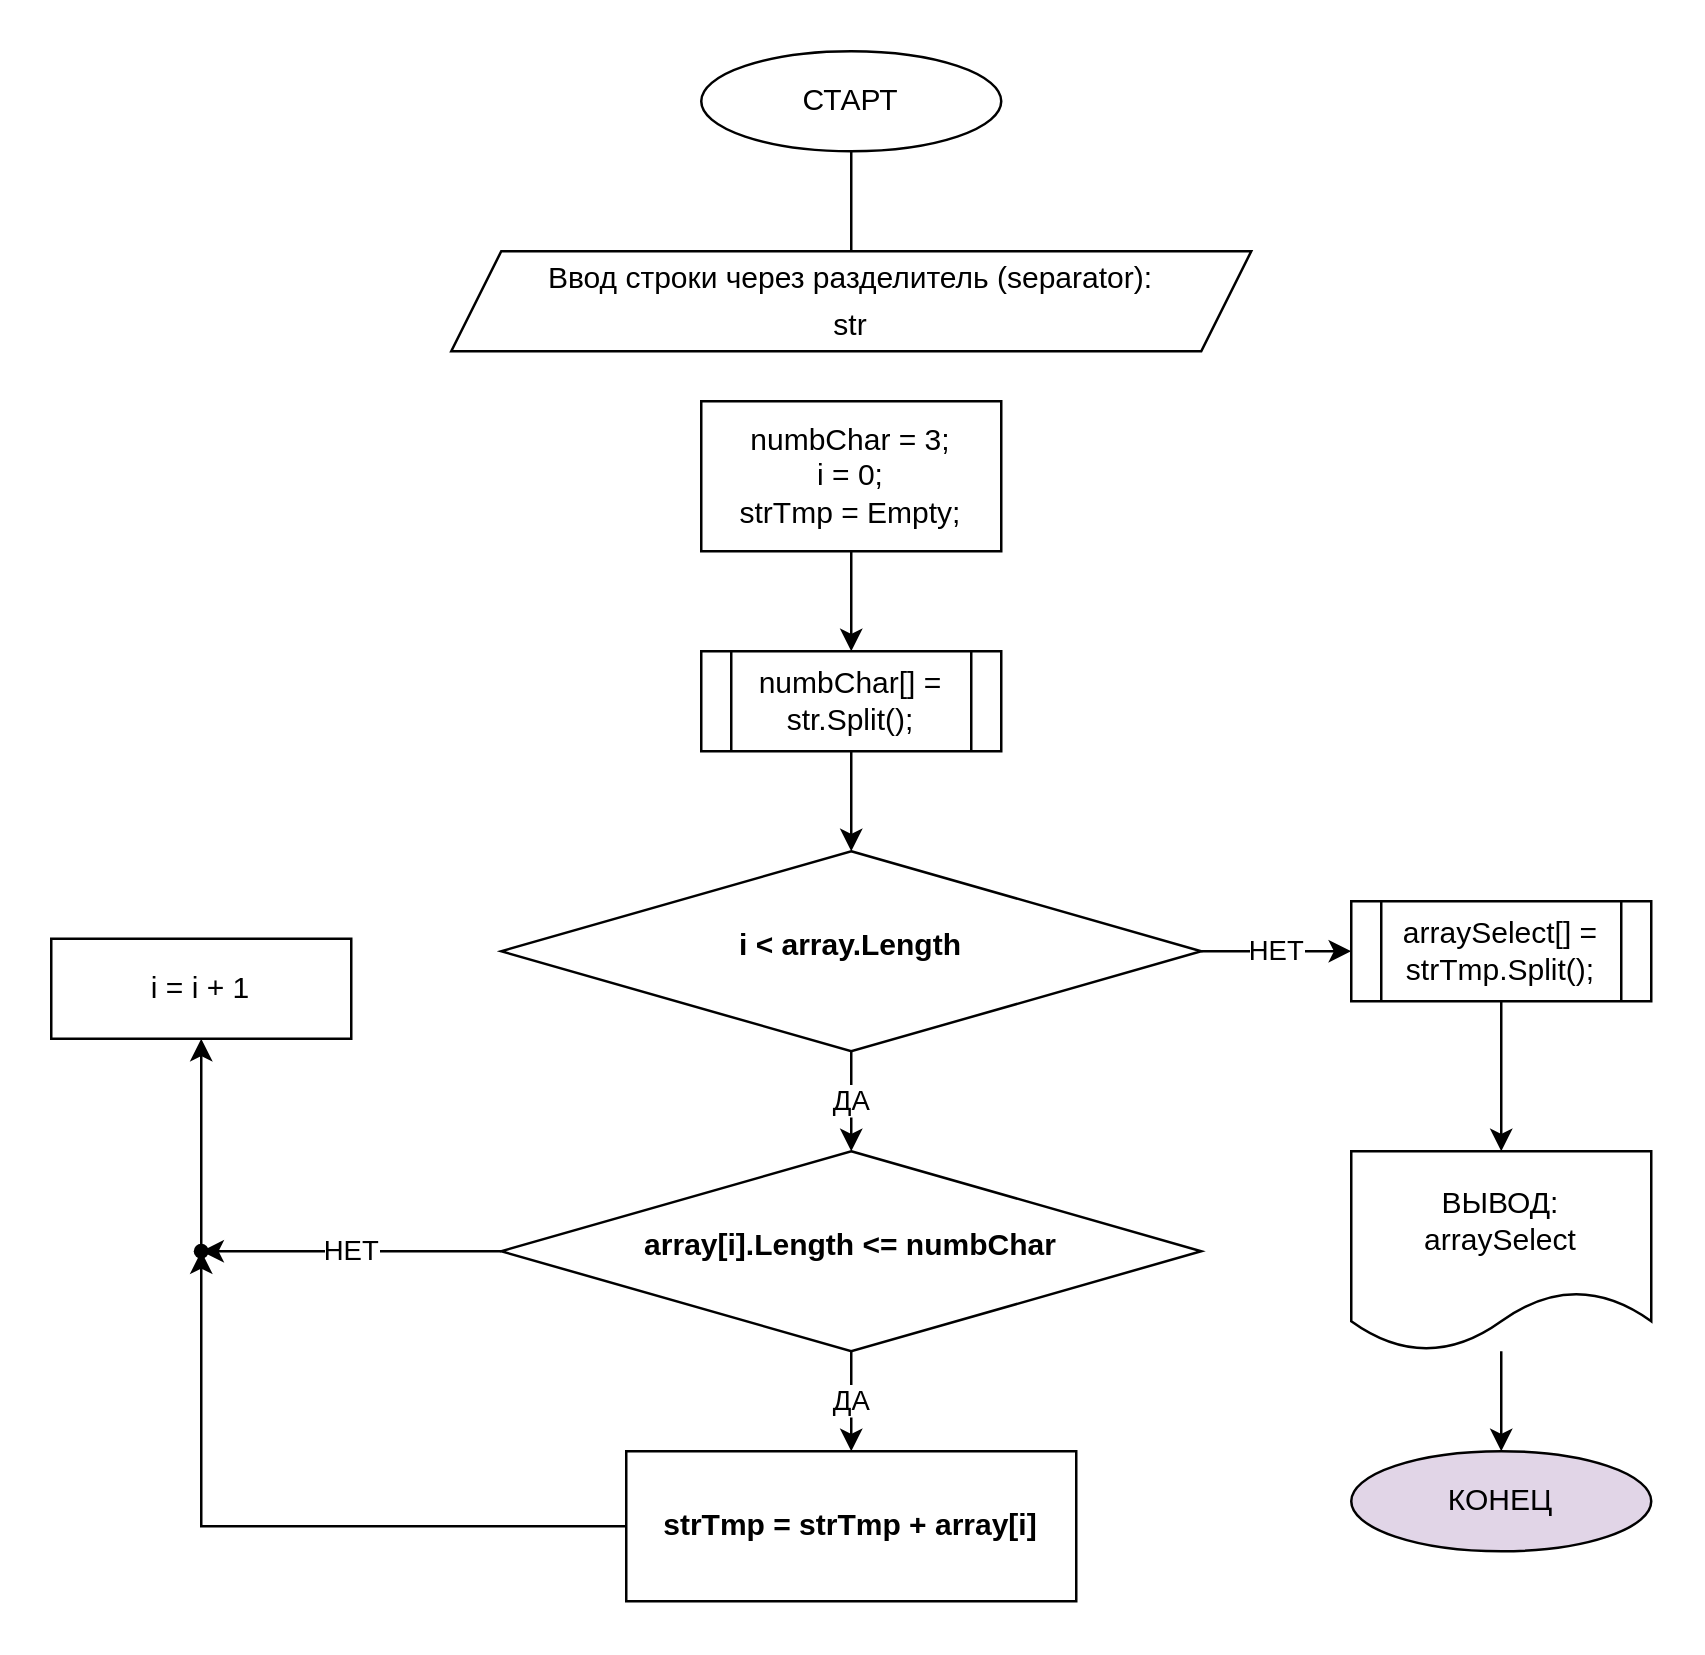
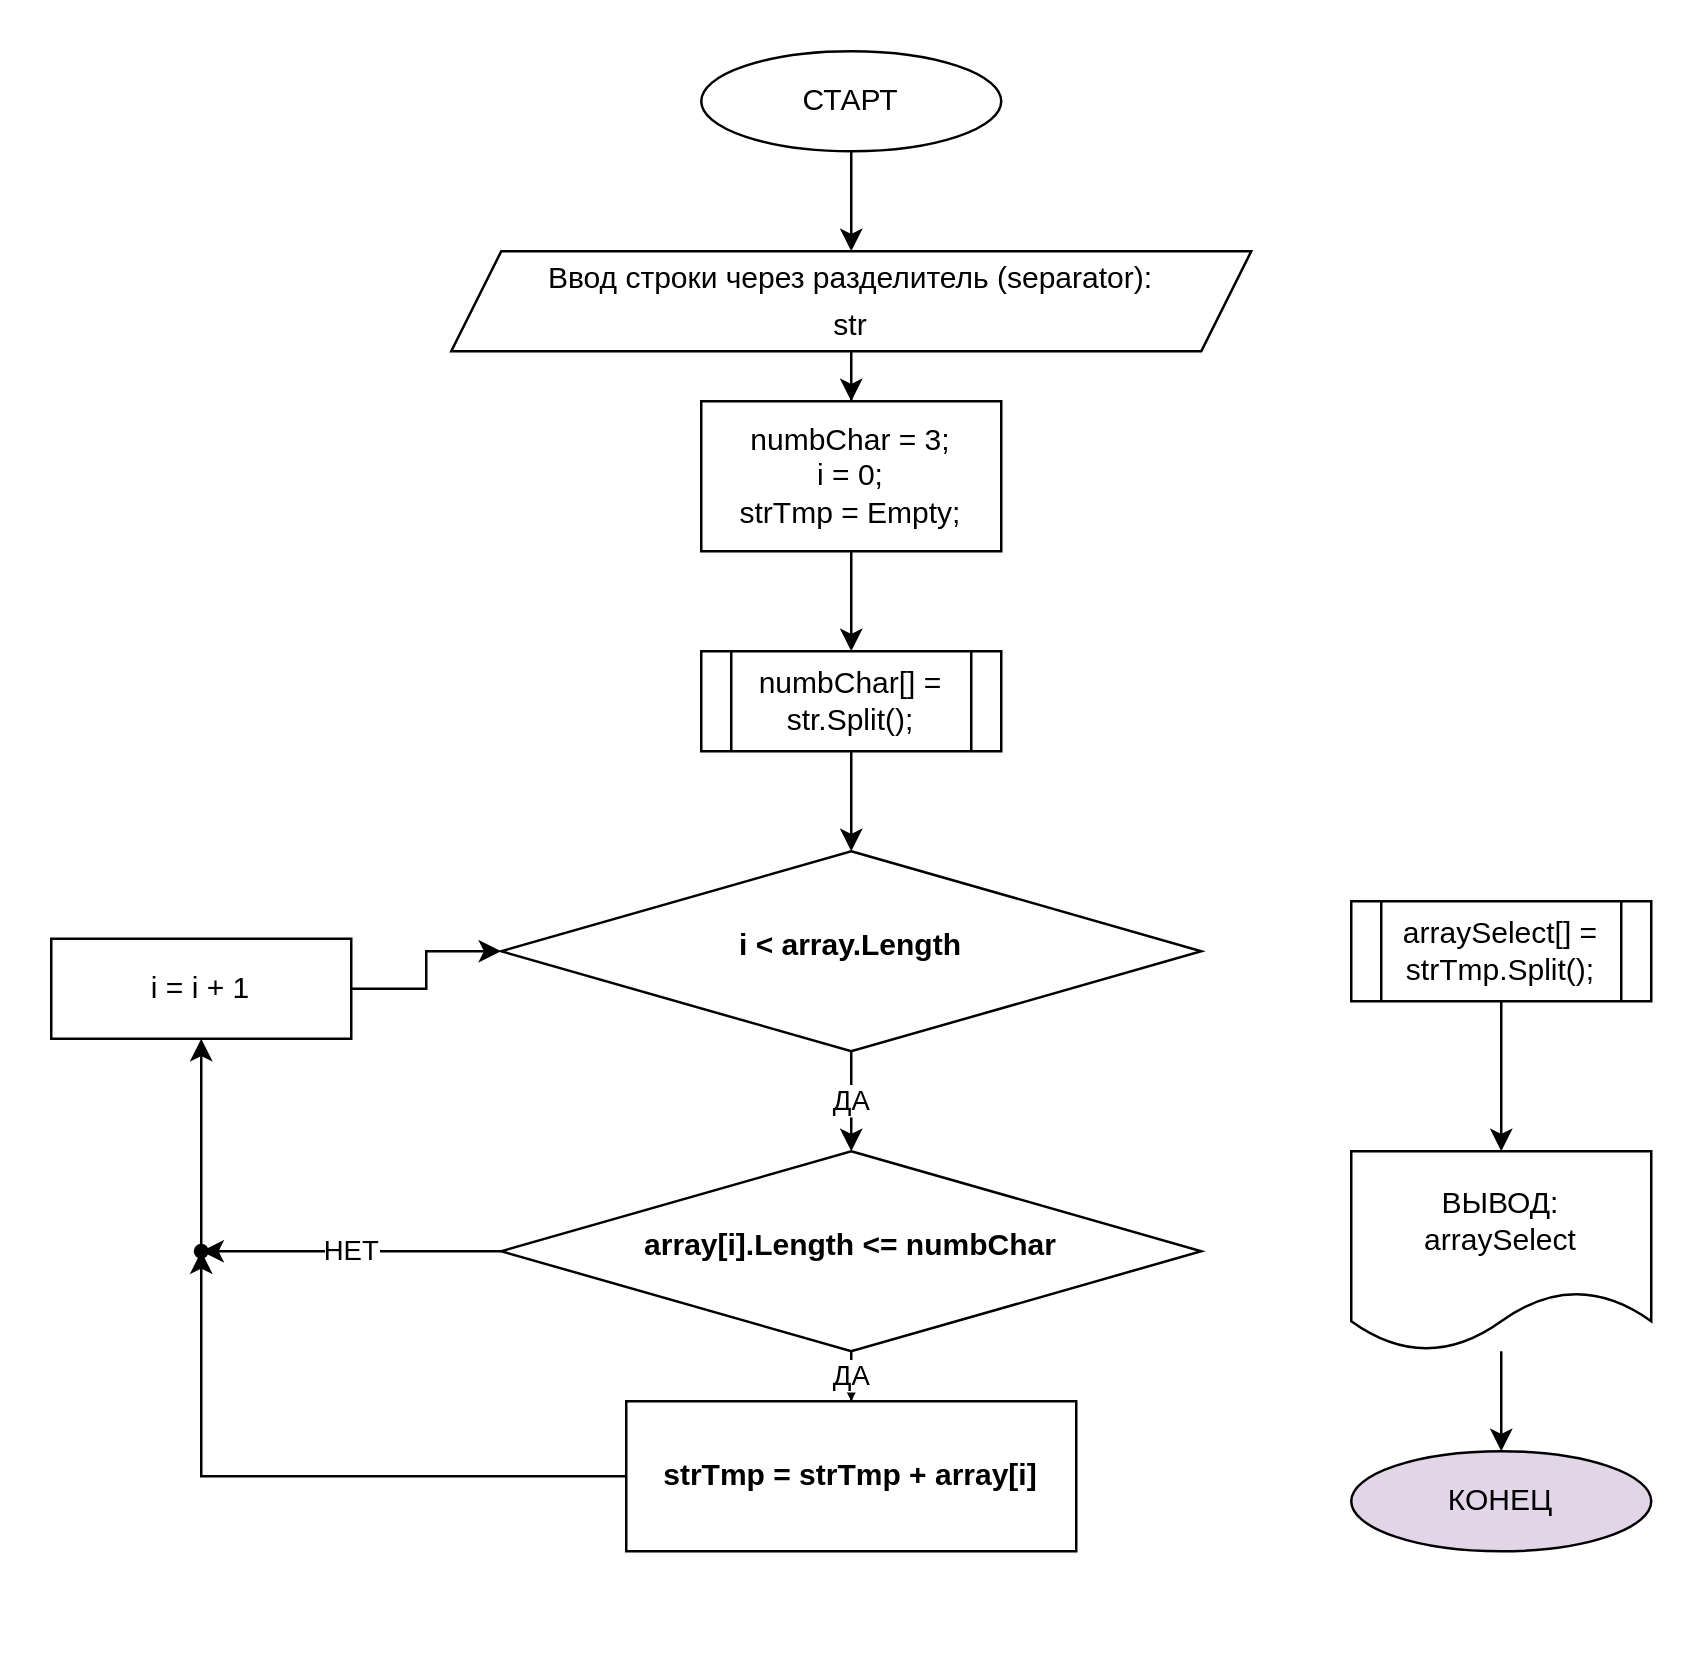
(851, 240) -> (851, 233)
none -> (851, 384)
(1267, 951) -> none
none -> (426, 979)
(851, 1526) -> (851, 1476)
